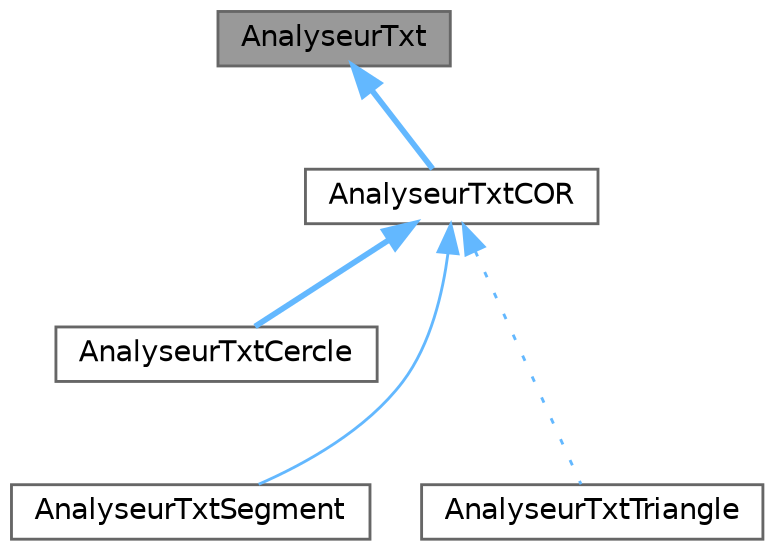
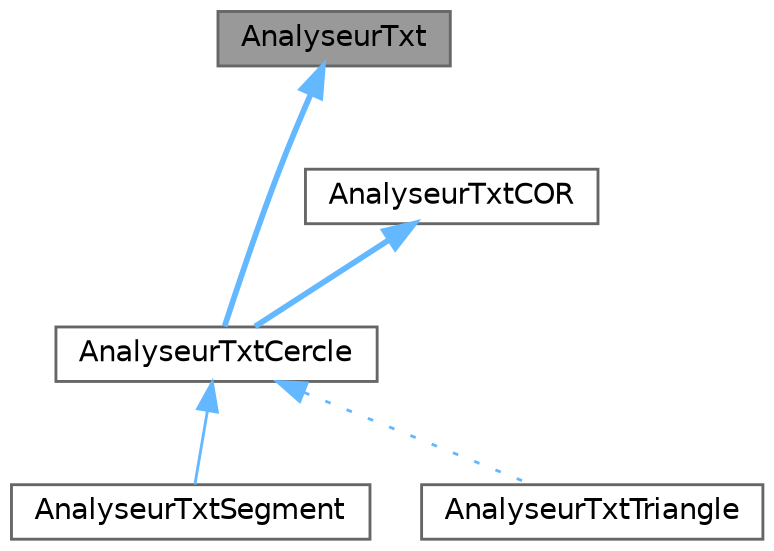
(402, 129) -> (265, 209)
(528, 368) -> (417, 438)
(390, 397) -> (201, 448)
